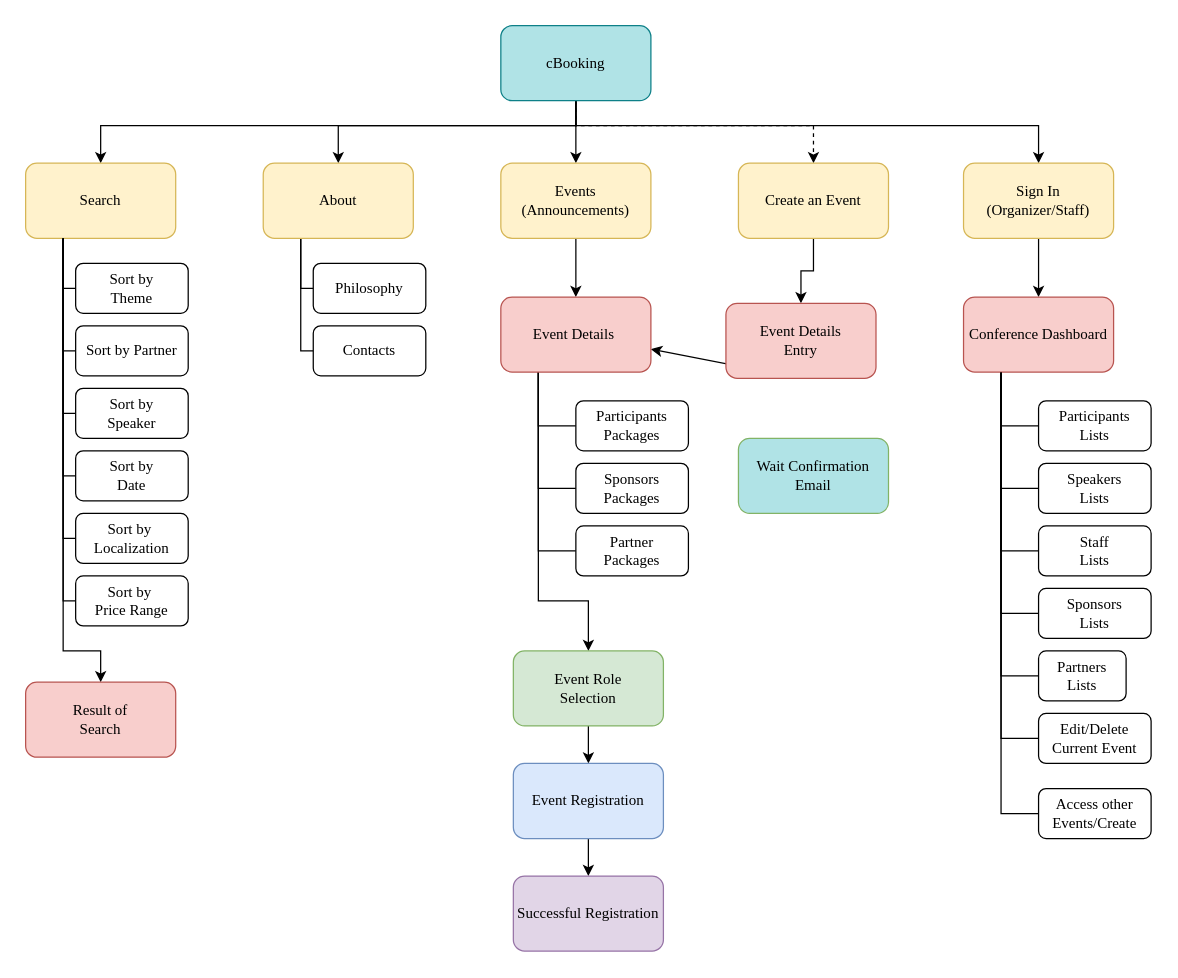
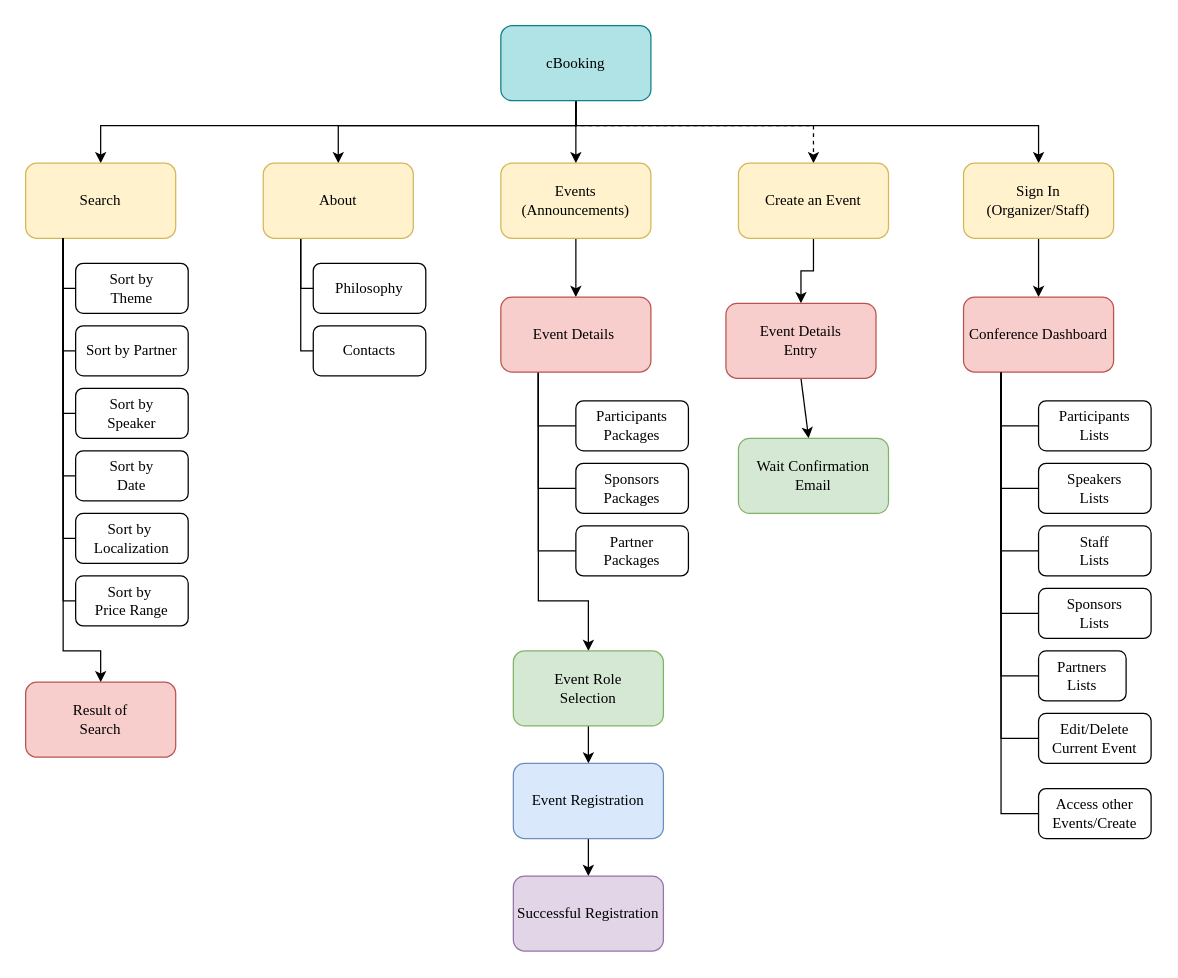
(692, 357) -> (804, 404)
(813, 476) -> (813, 476)
